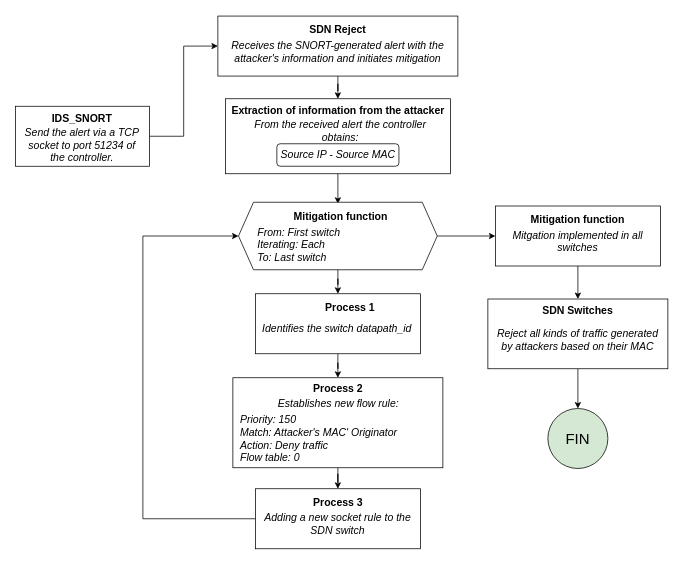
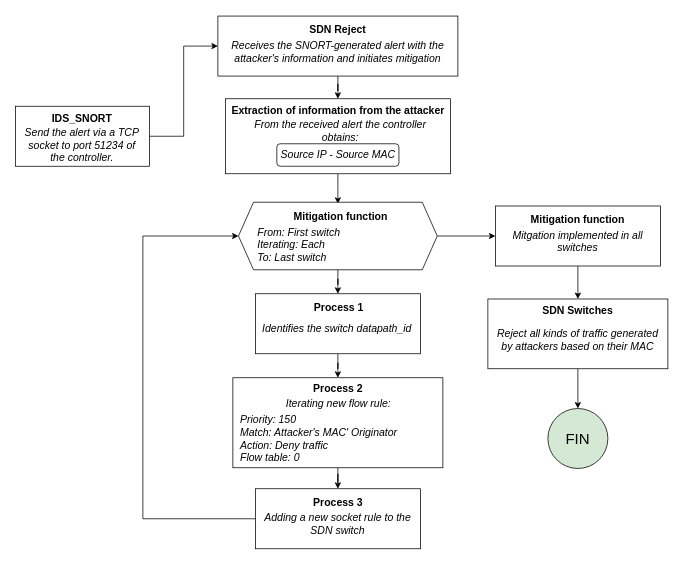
(350, 304) -> (339, 304)
(339, 402) -> (339, 402)
